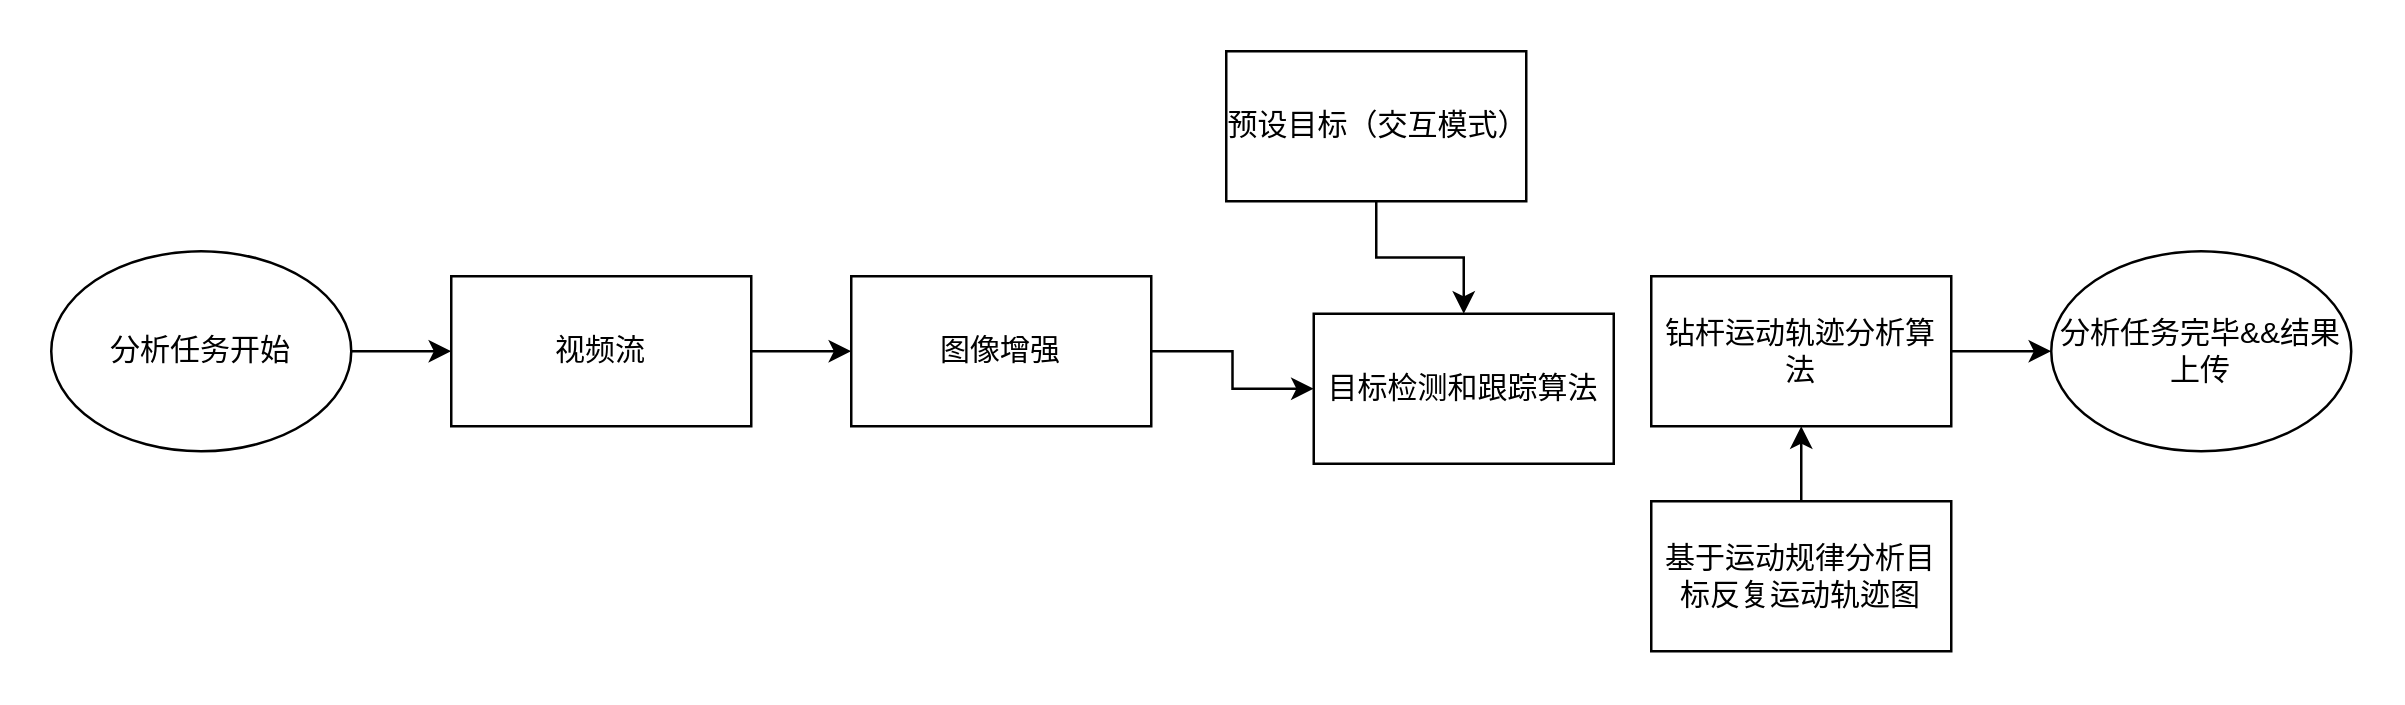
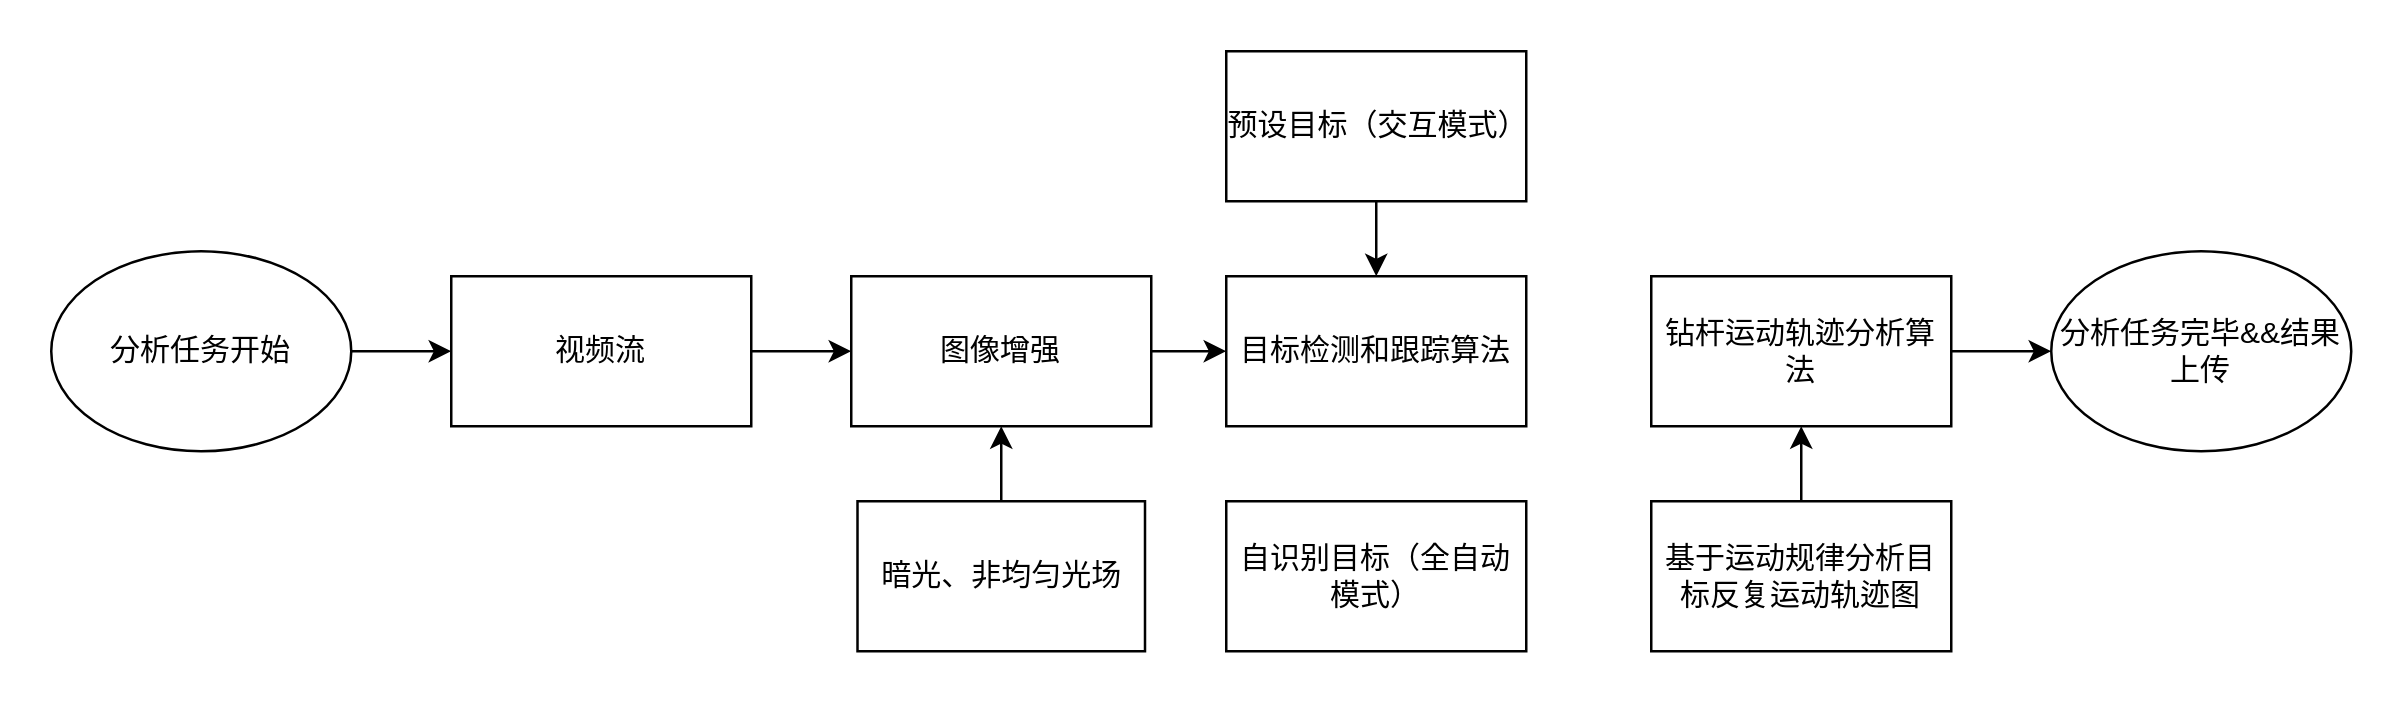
(1464, 389) -> (1376, 351)
none -> (1001, 455)
none -> (1001, 576)
none -> (1376, 576)
